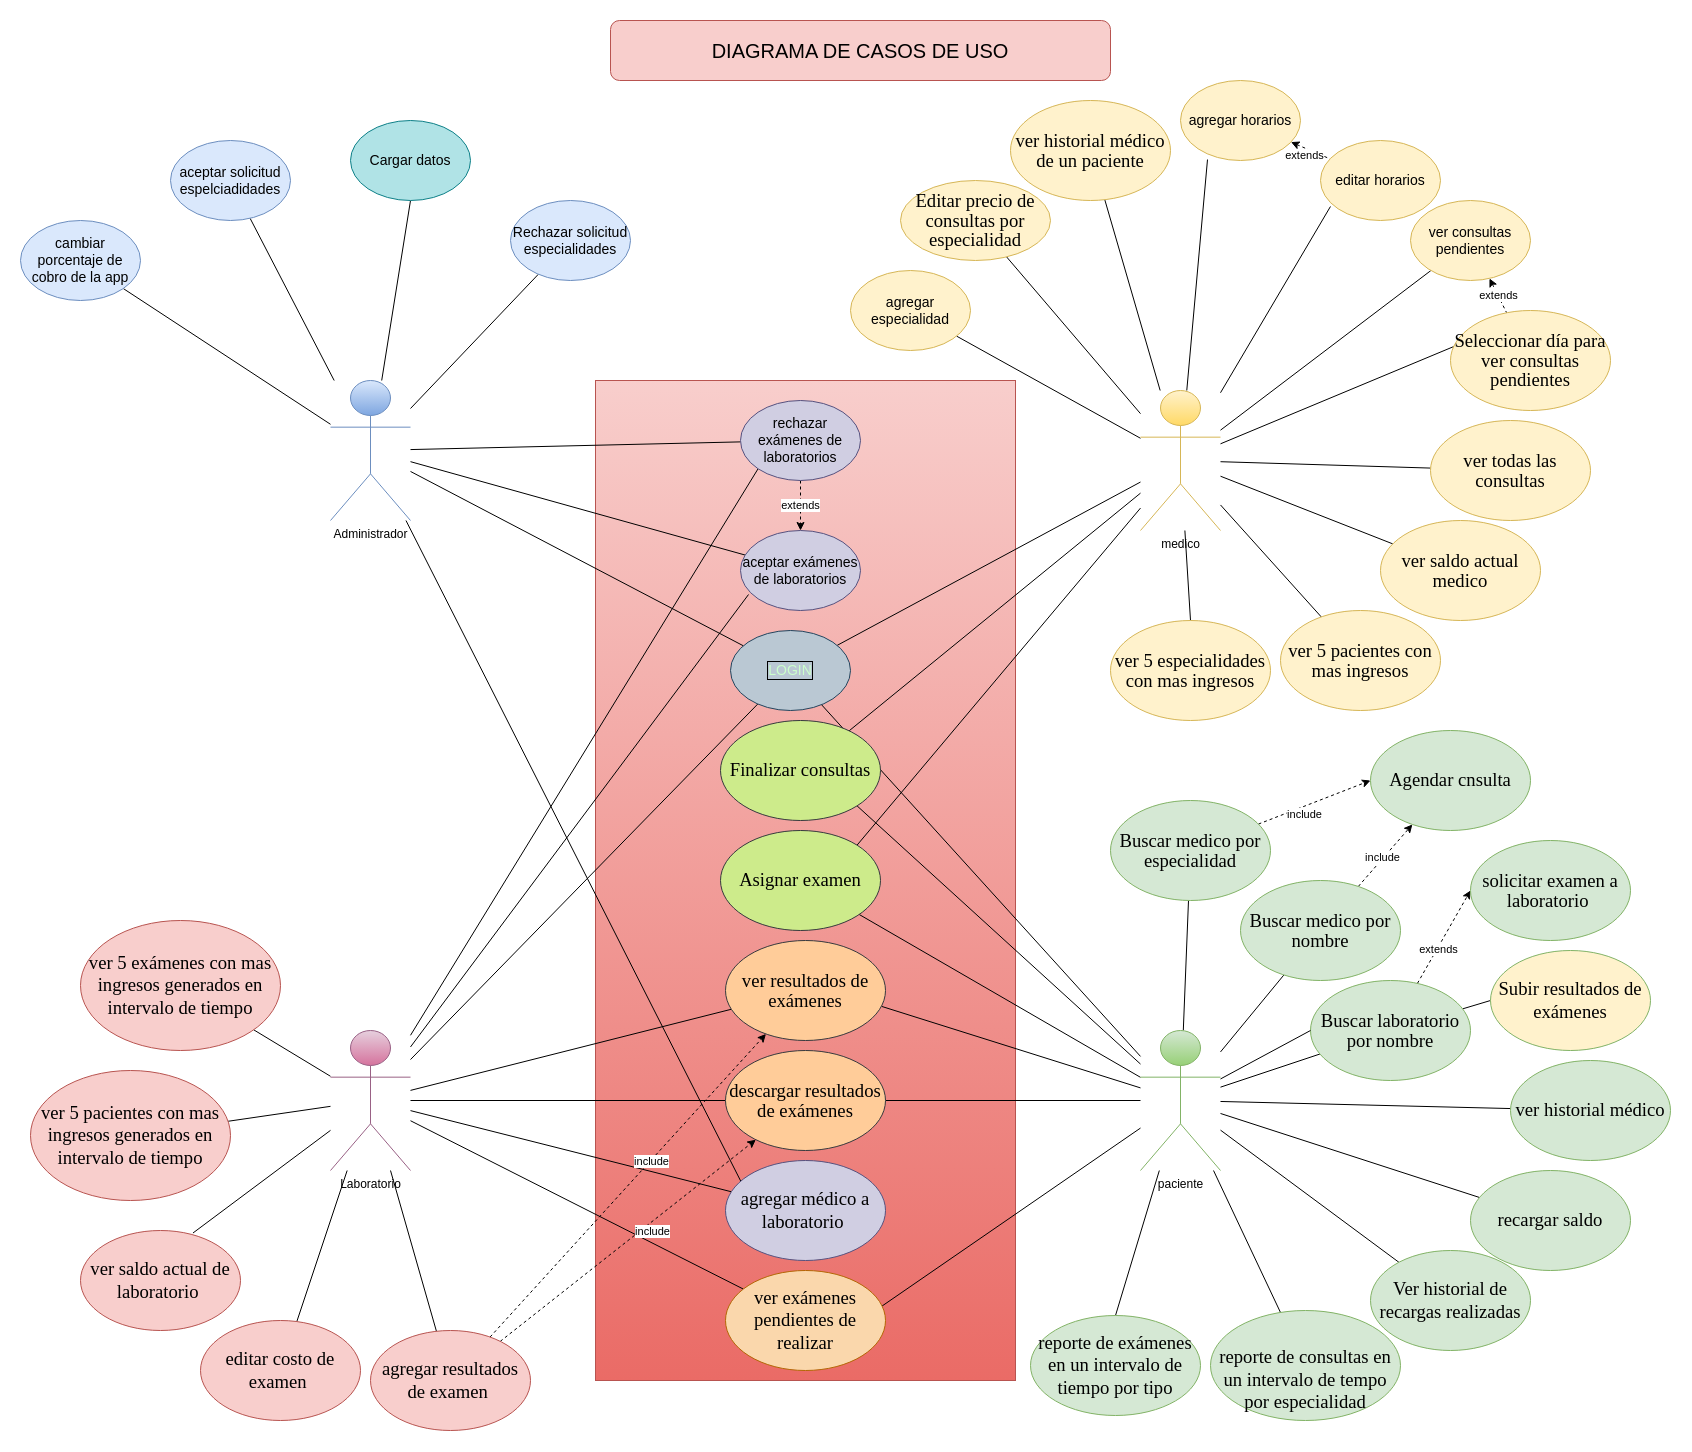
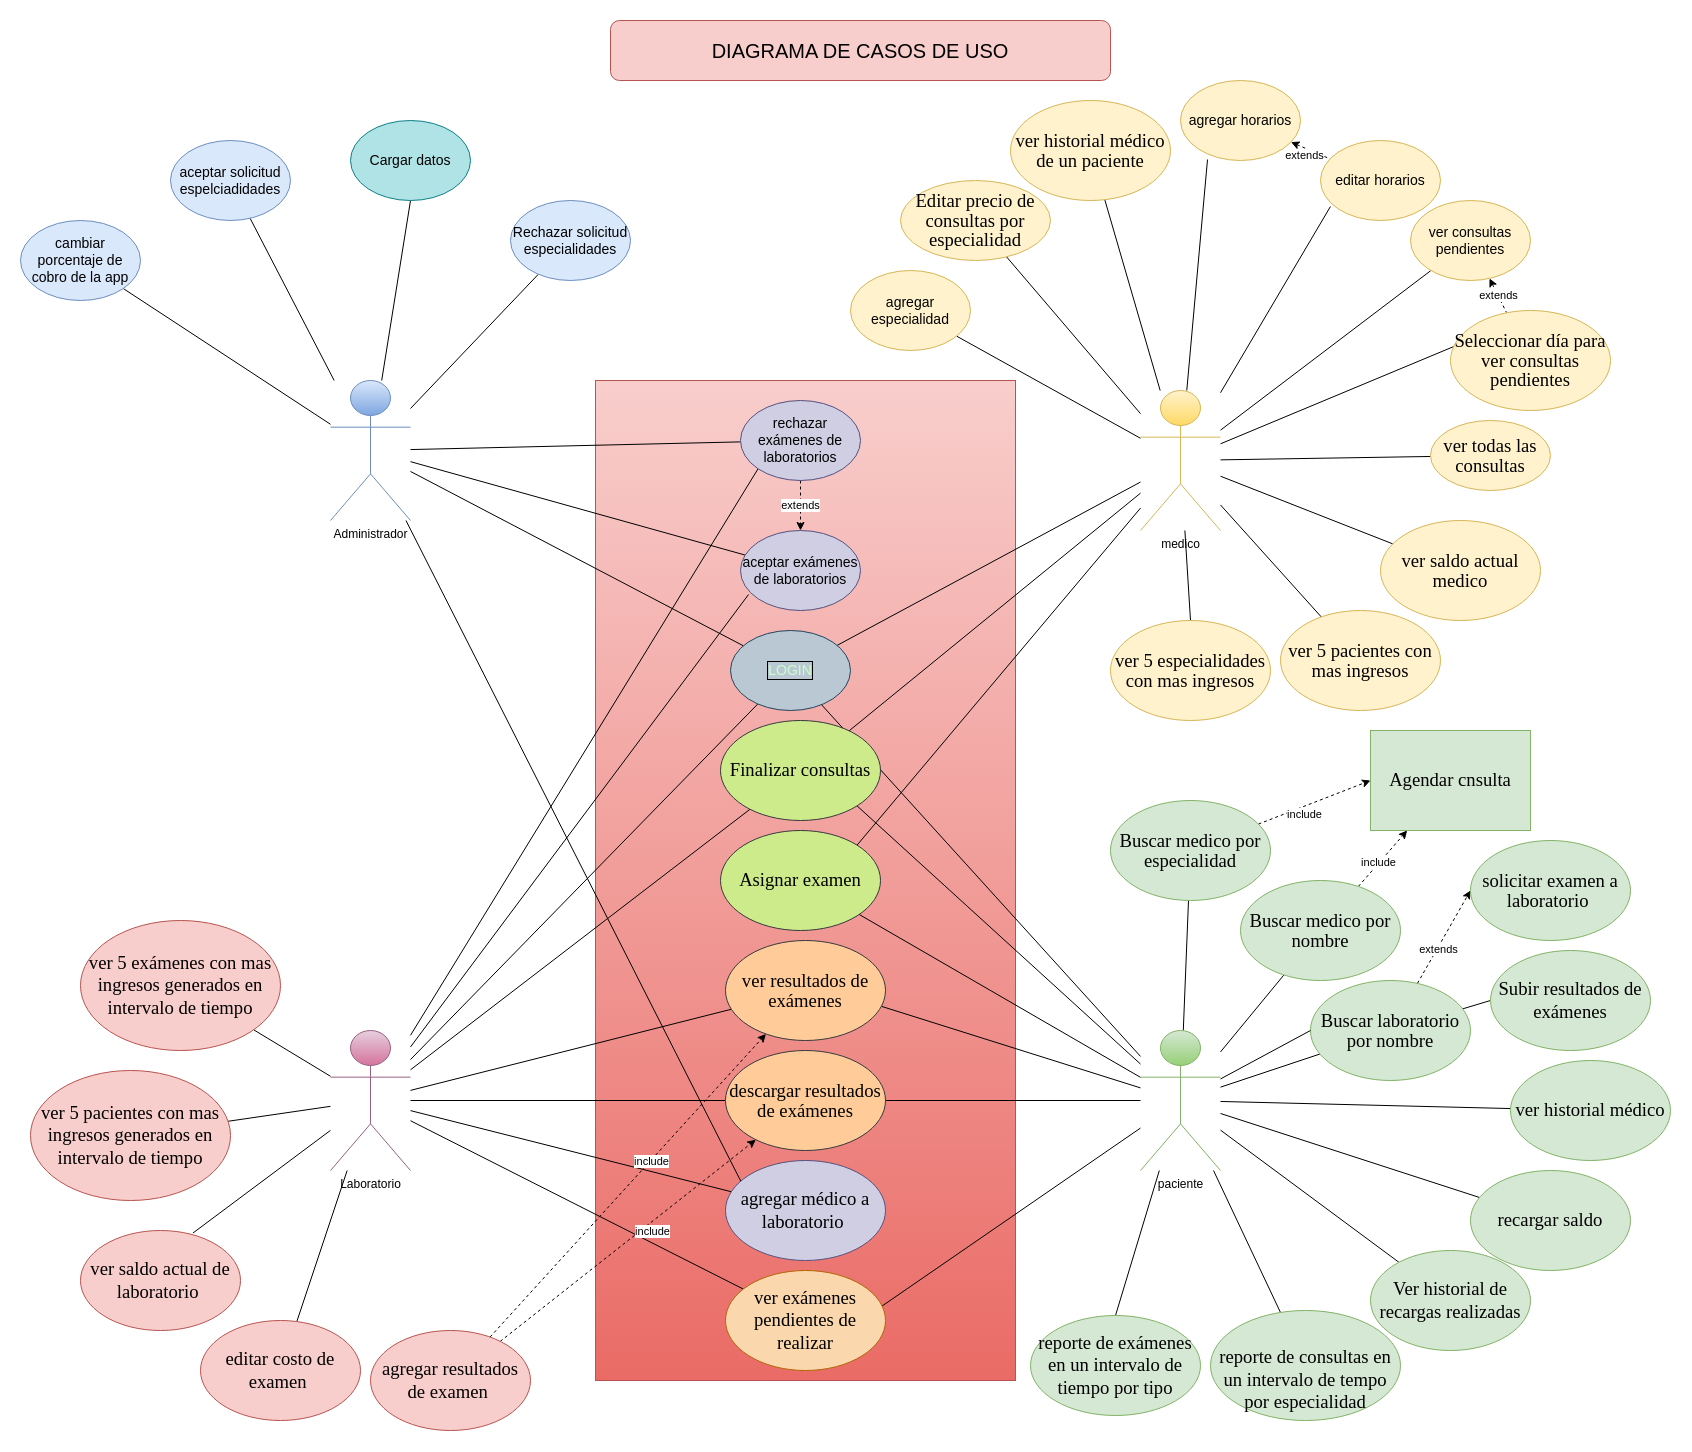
(1511, 471) -> (1491, 456)
(1451, 781) -> (1451, 781)
(1571, 1001) -> (1571, 1001)
(413, 1250) -> (580, 940)
